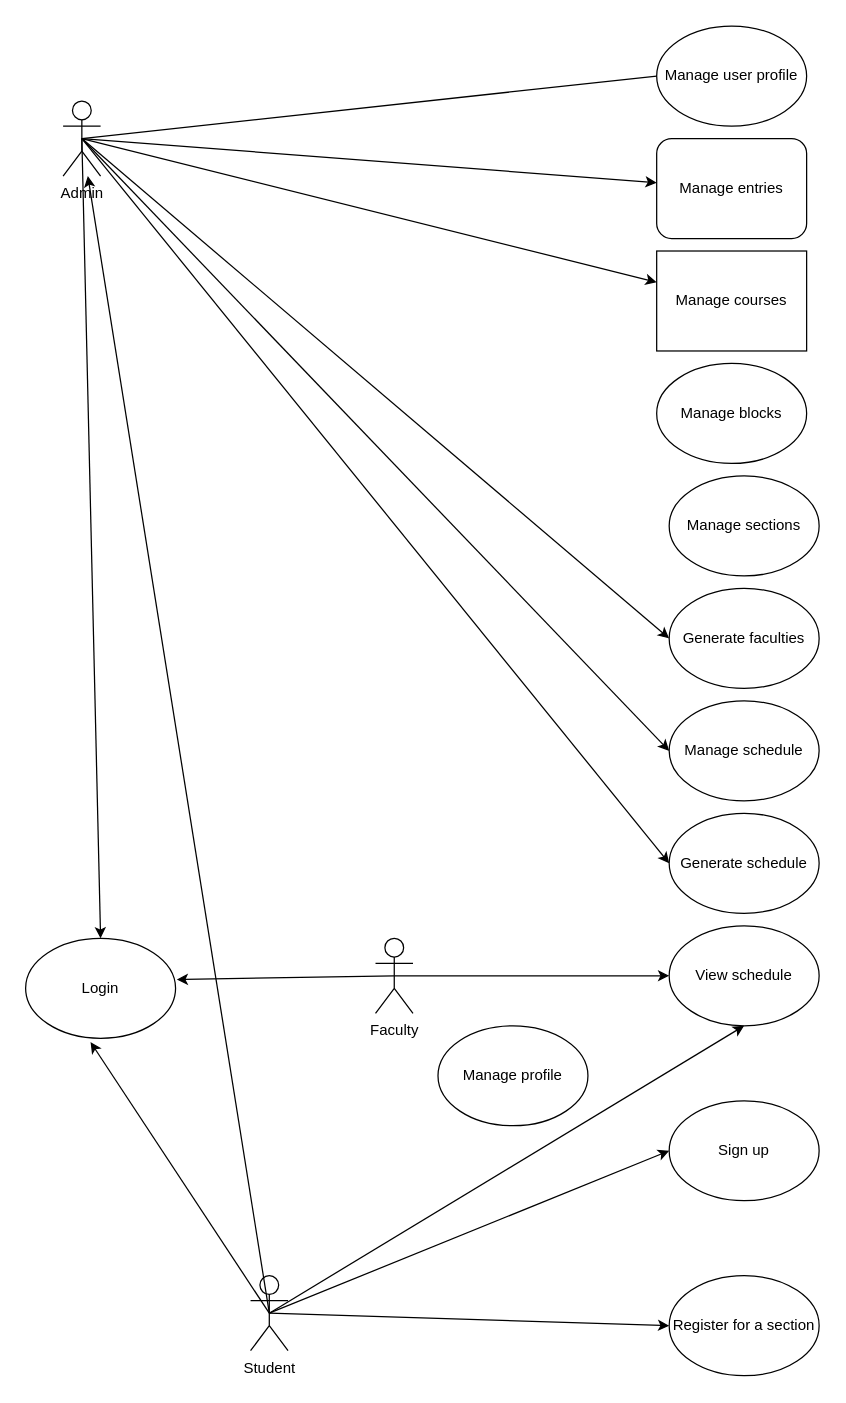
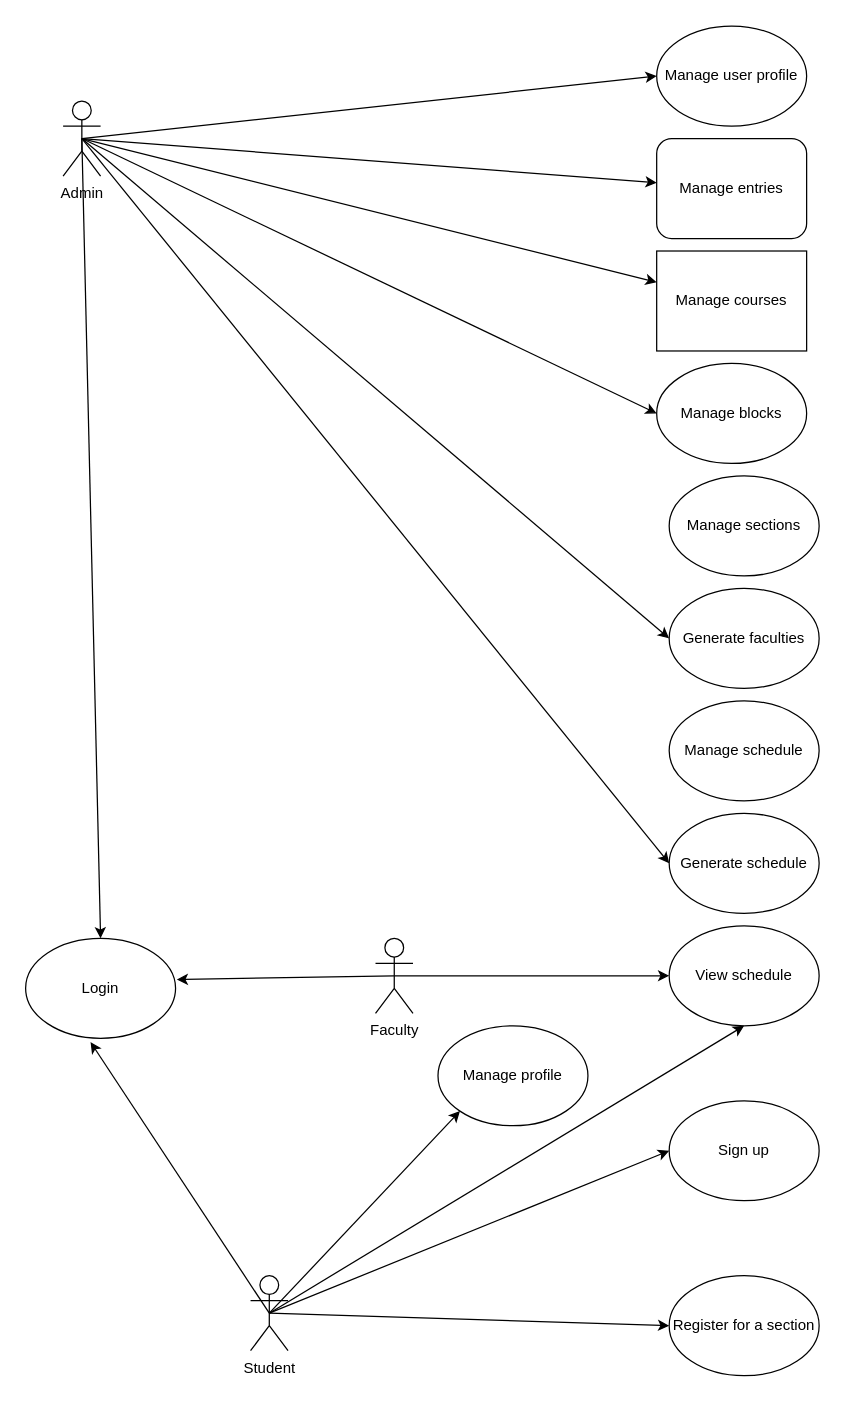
(650, 76) -> (647, 77)
none -> (371, 276)
(383, 452) -> none
(178, 741) -> (364, 1212)
